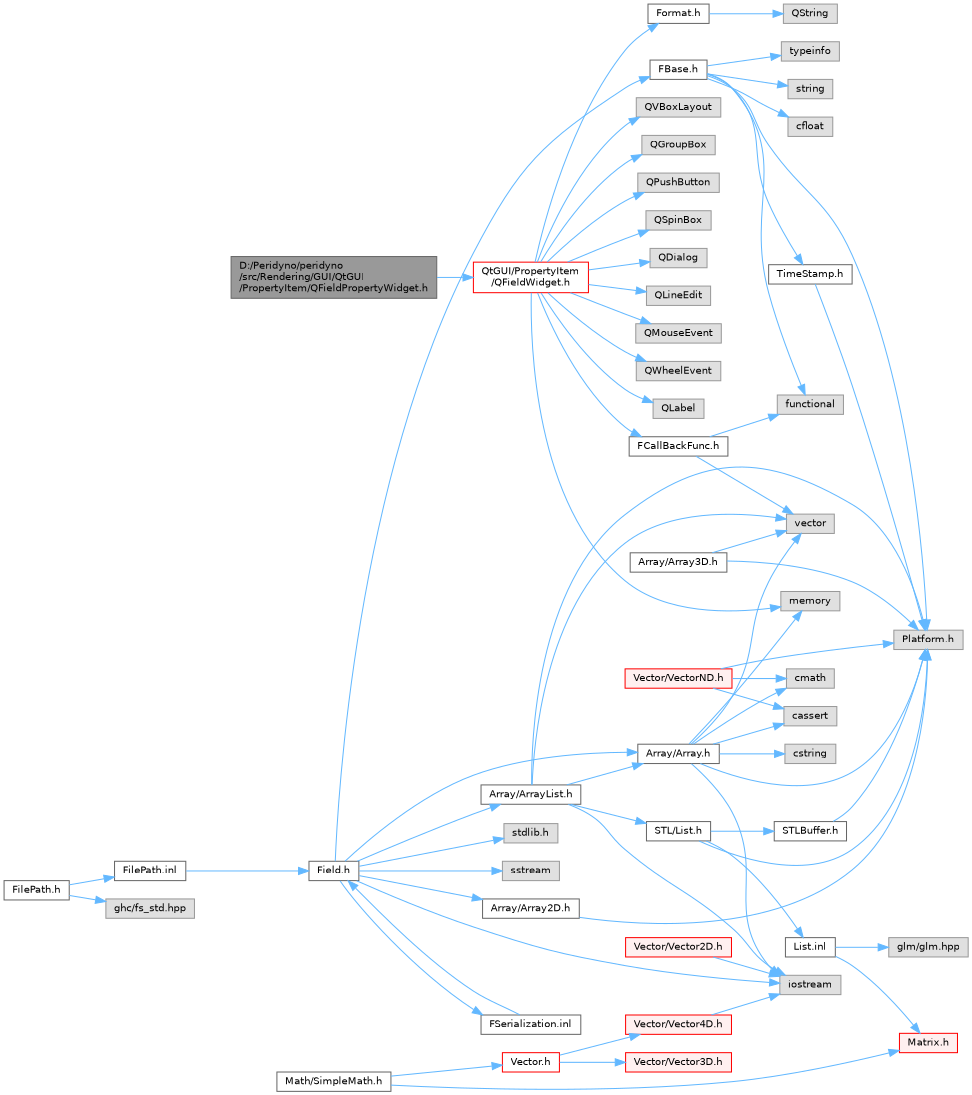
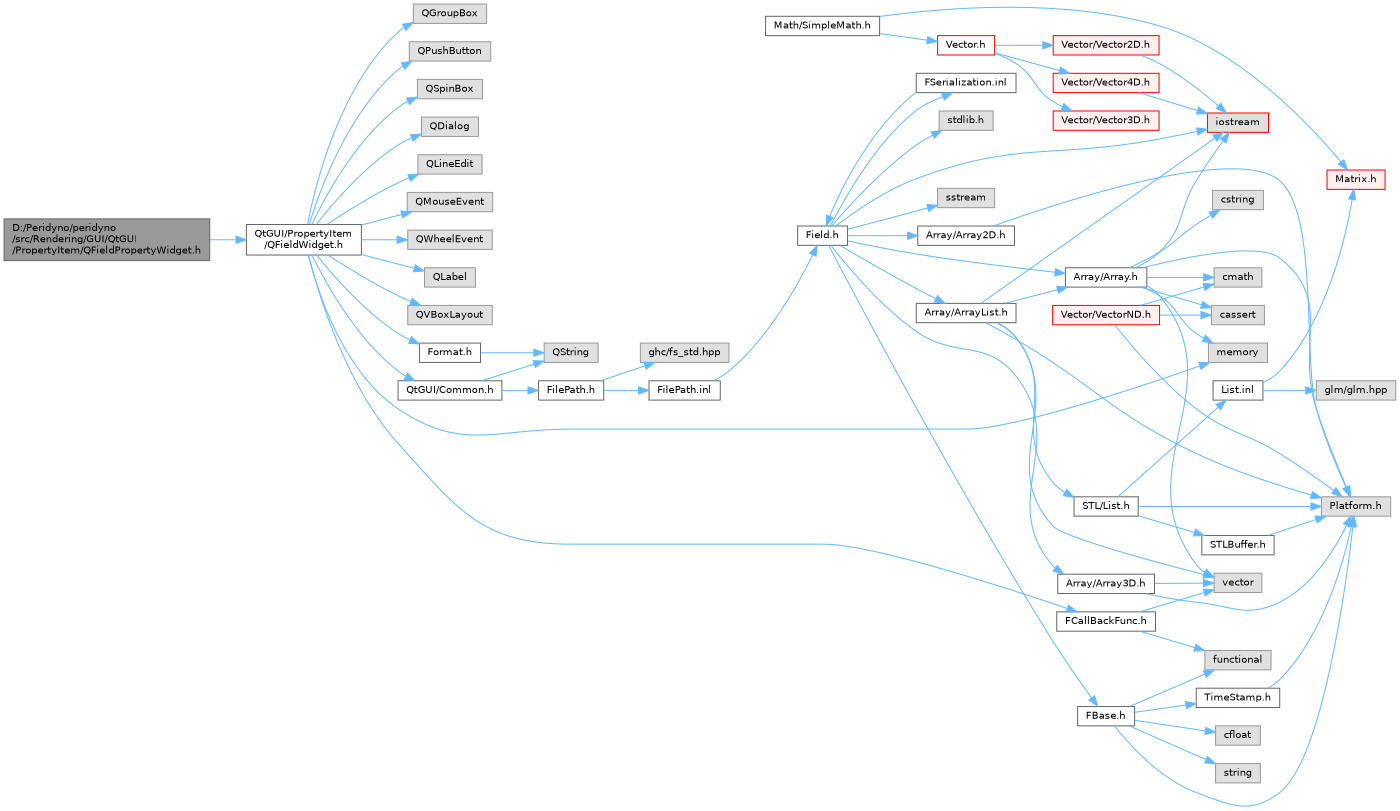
none -> (1019, 45)
(810, 51) -> none
(531, 277) -> (304, 240)
none -> (1006, 365)
none -> (450, 390)
(810, 985) -> (1238, 123)
